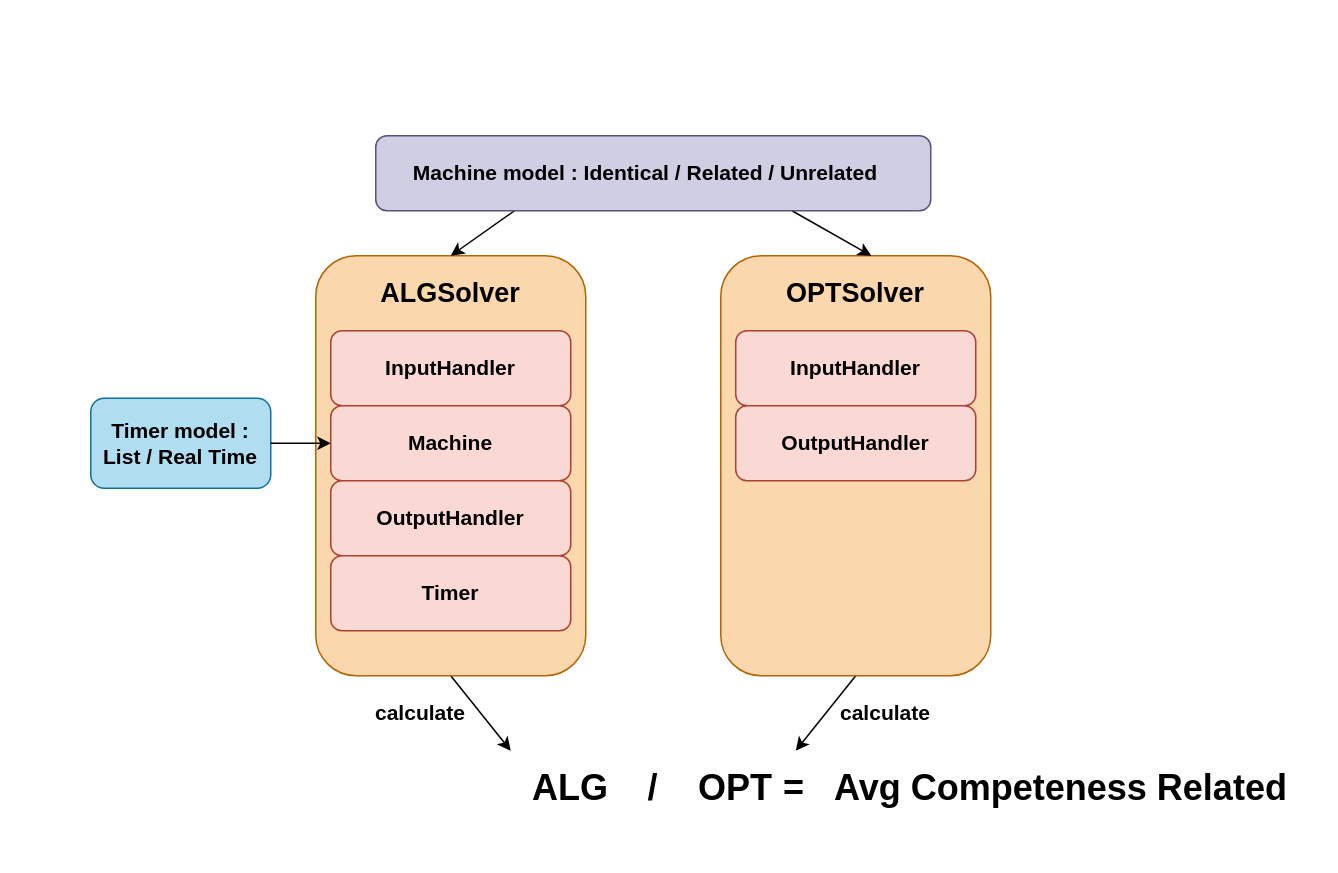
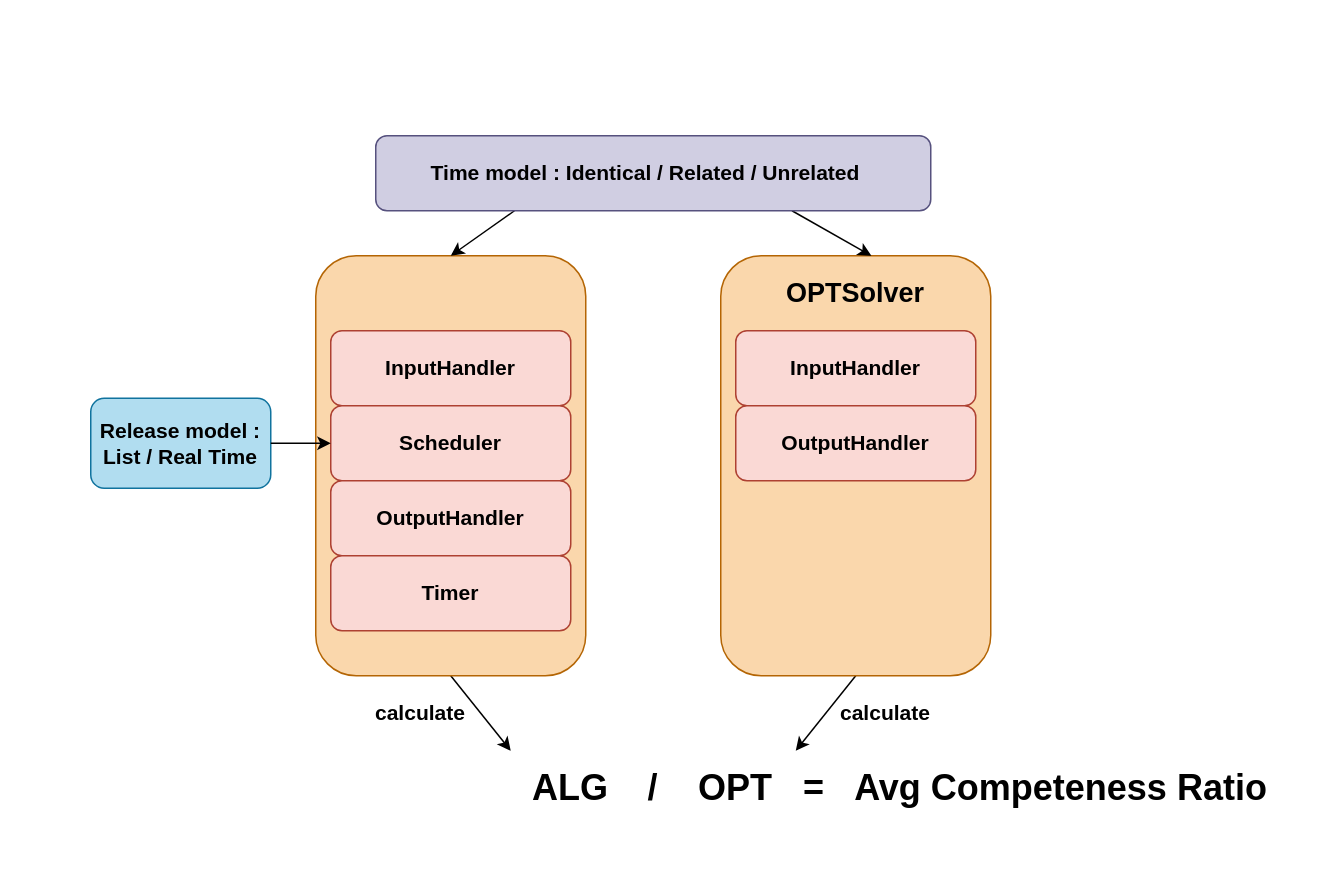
(646, 173) -> (646, 173)
(451, 293) -> none
(181, 443) -> (181, 443)
(451, 443) -> (451, 443)
(1036, 788) -> (1036, 788)
